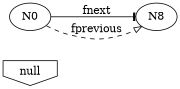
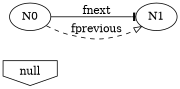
(156, 17) -> (156, 17)
